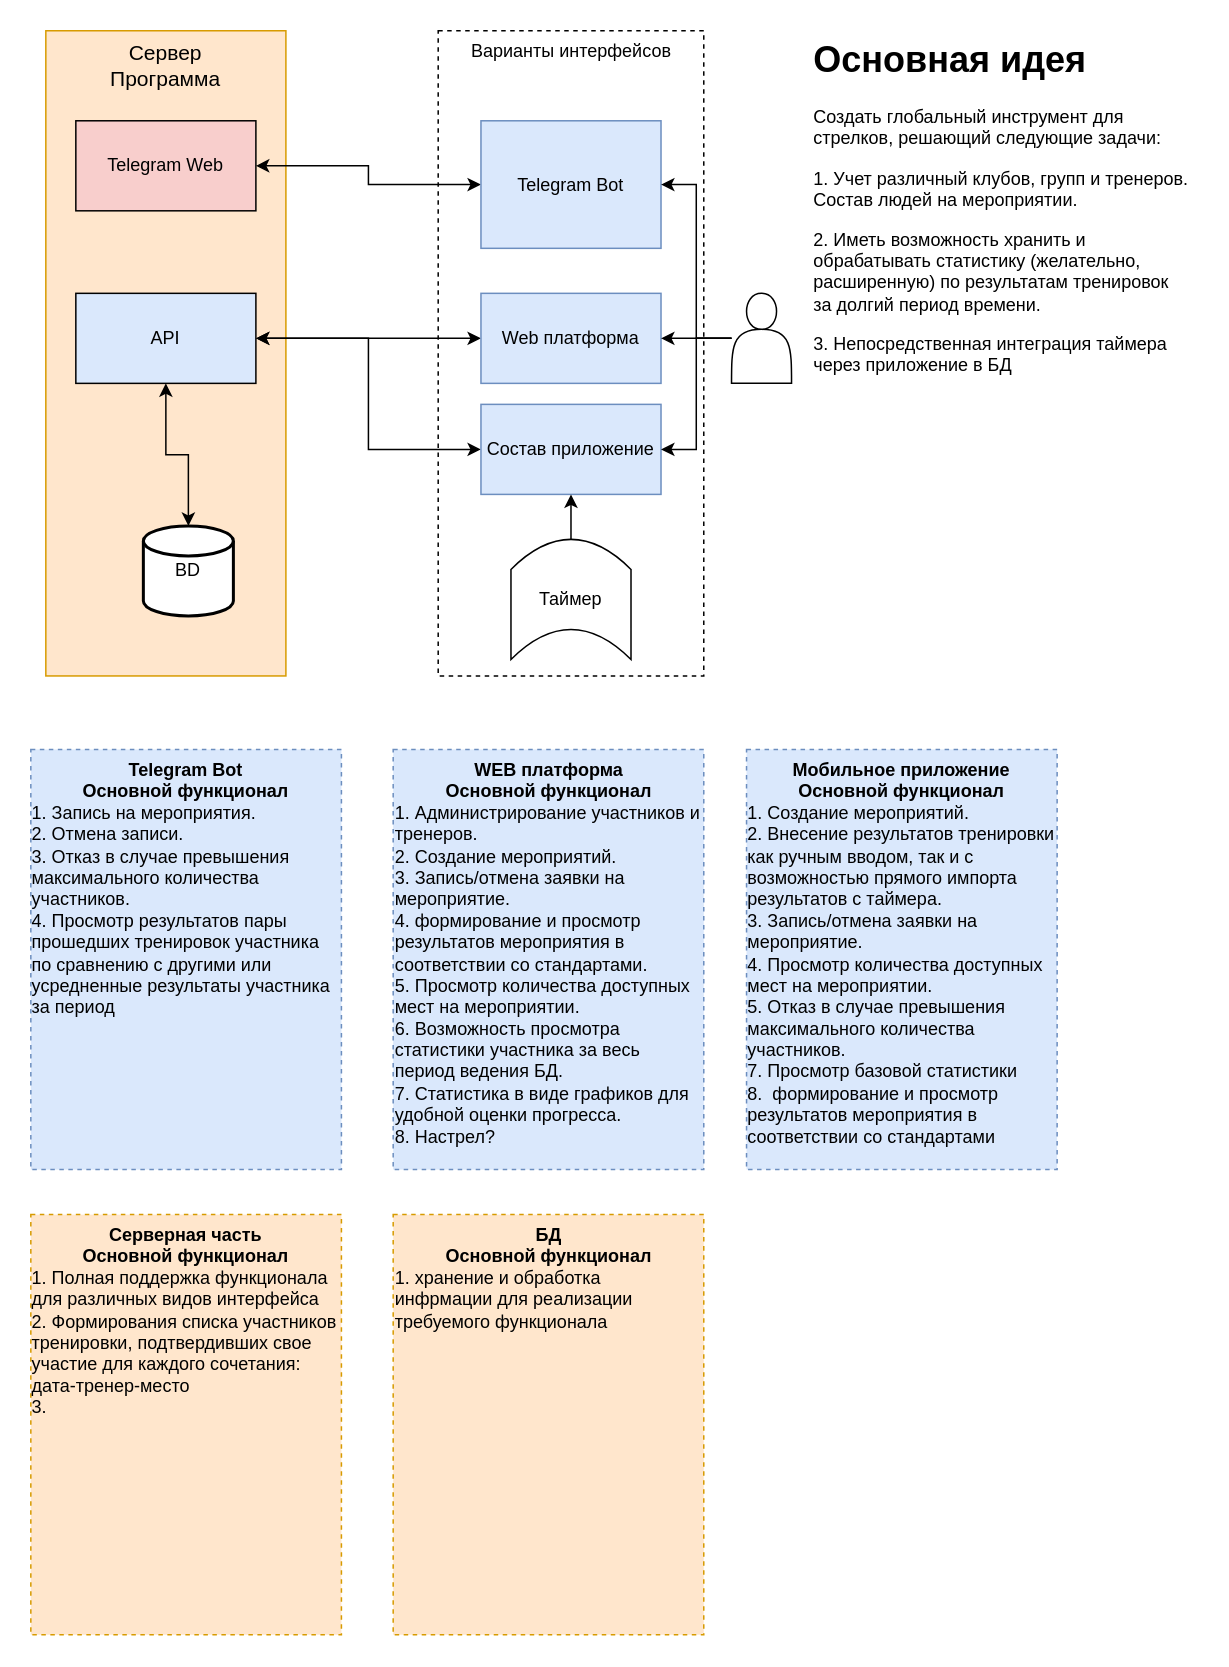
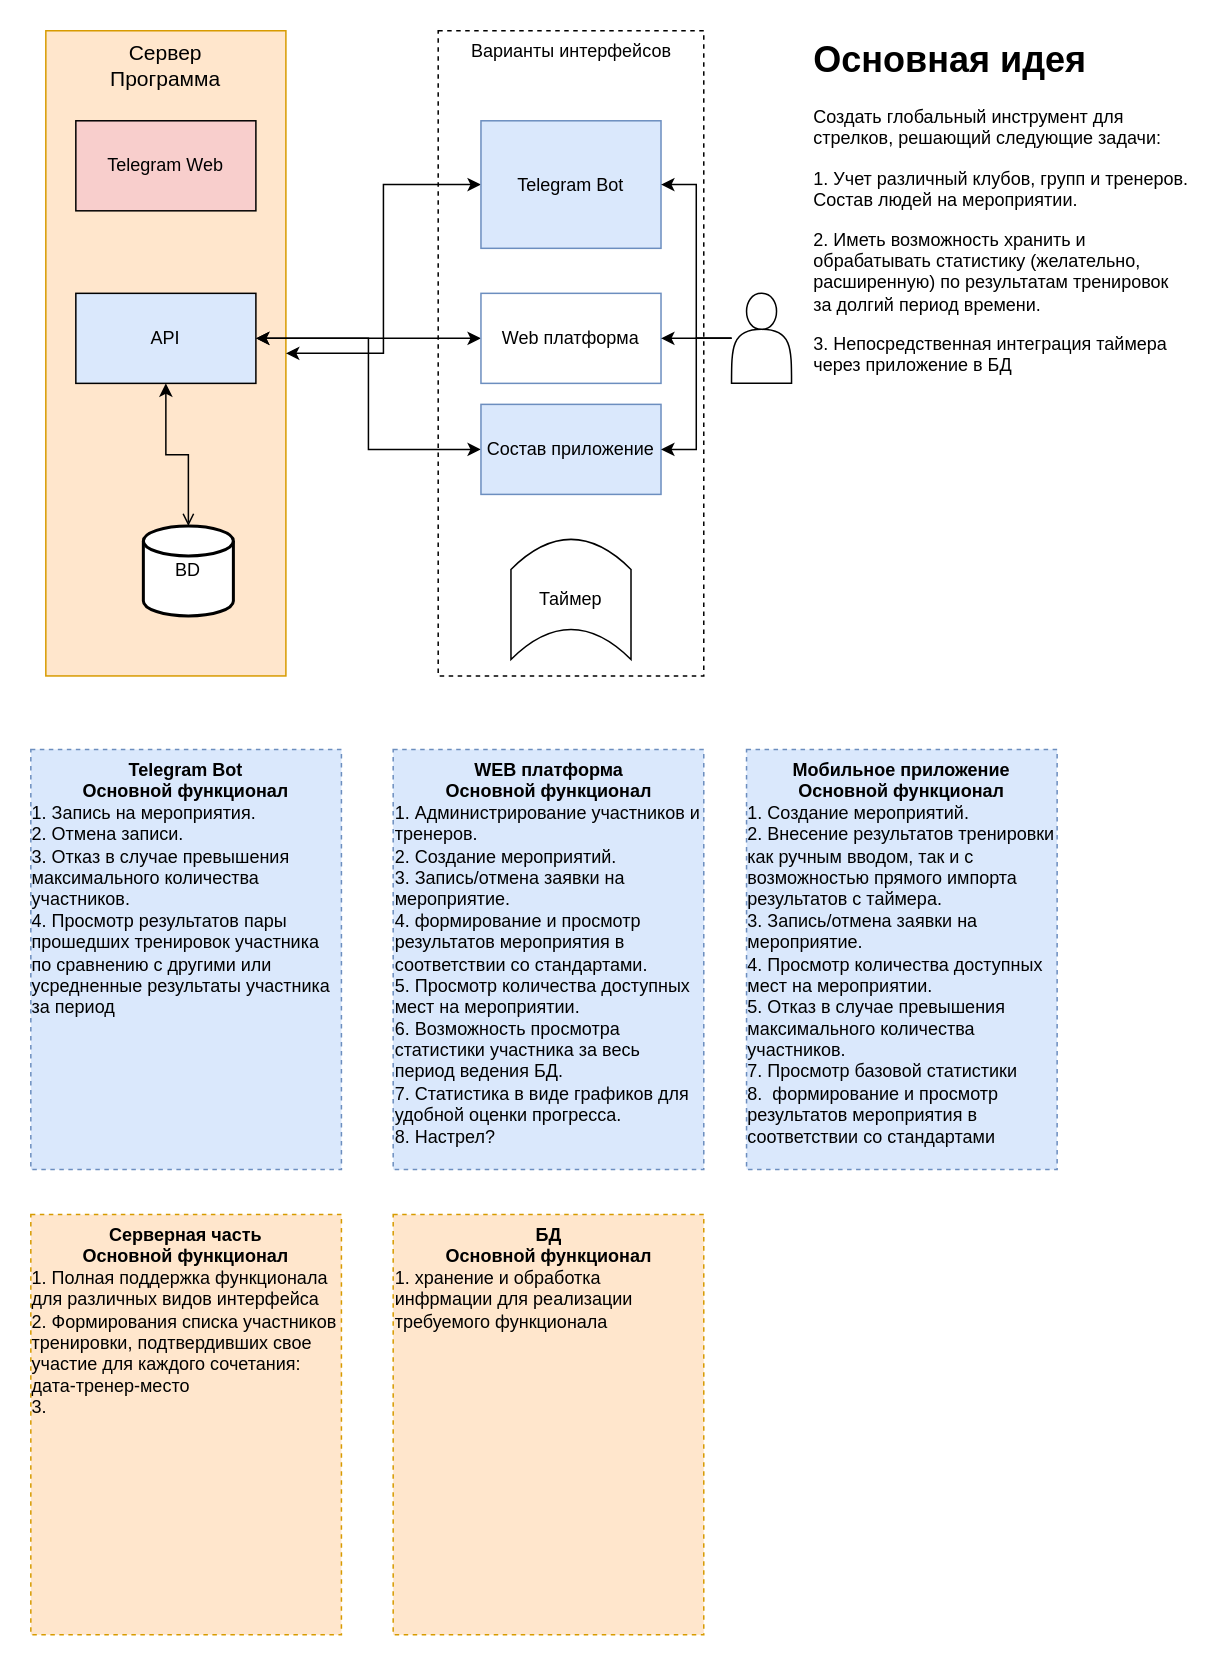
(335, 166) -> (383, 311)
(571, 338) -> (571, 338)
(571, 511) -> none
(188, 514) -> (188, 516)
